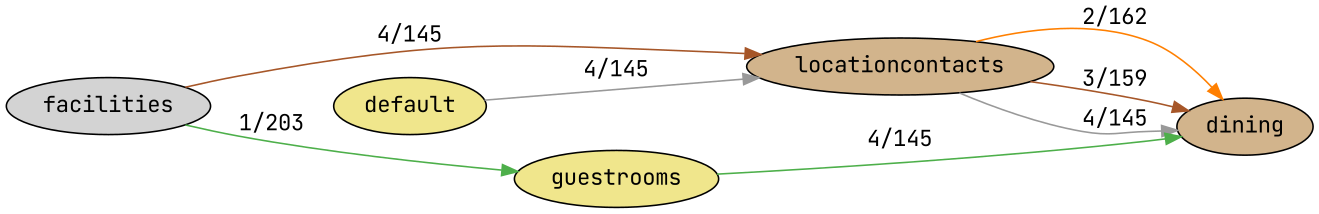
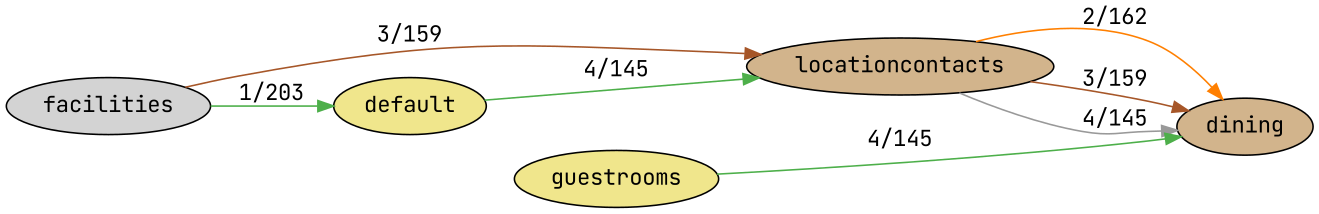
(410, 36) -> (410, 36)
(614, 90) -> (614, 90)
(343, 152) -> (264, 106)
